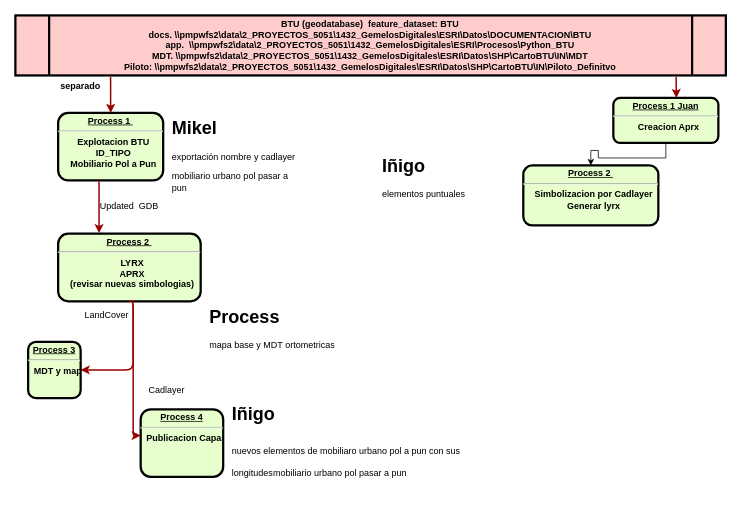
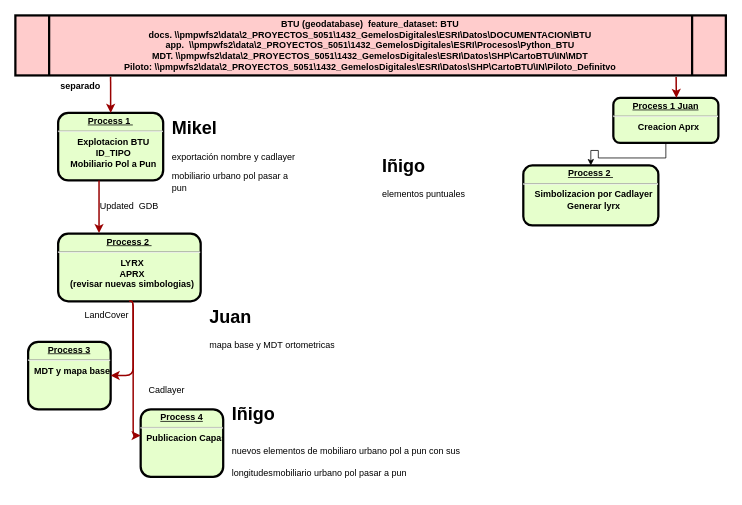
(274, 317) -> (274, 317)
(54, 370) -> (69, 375)
